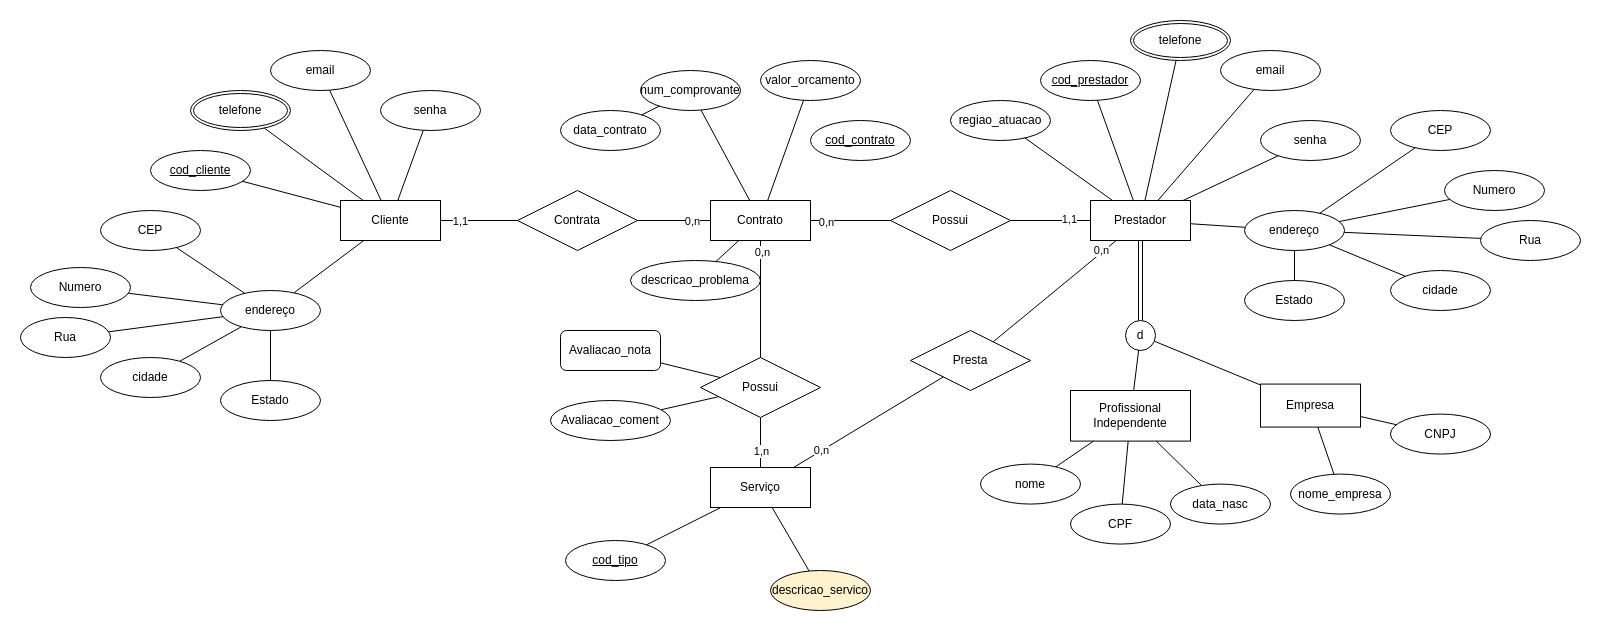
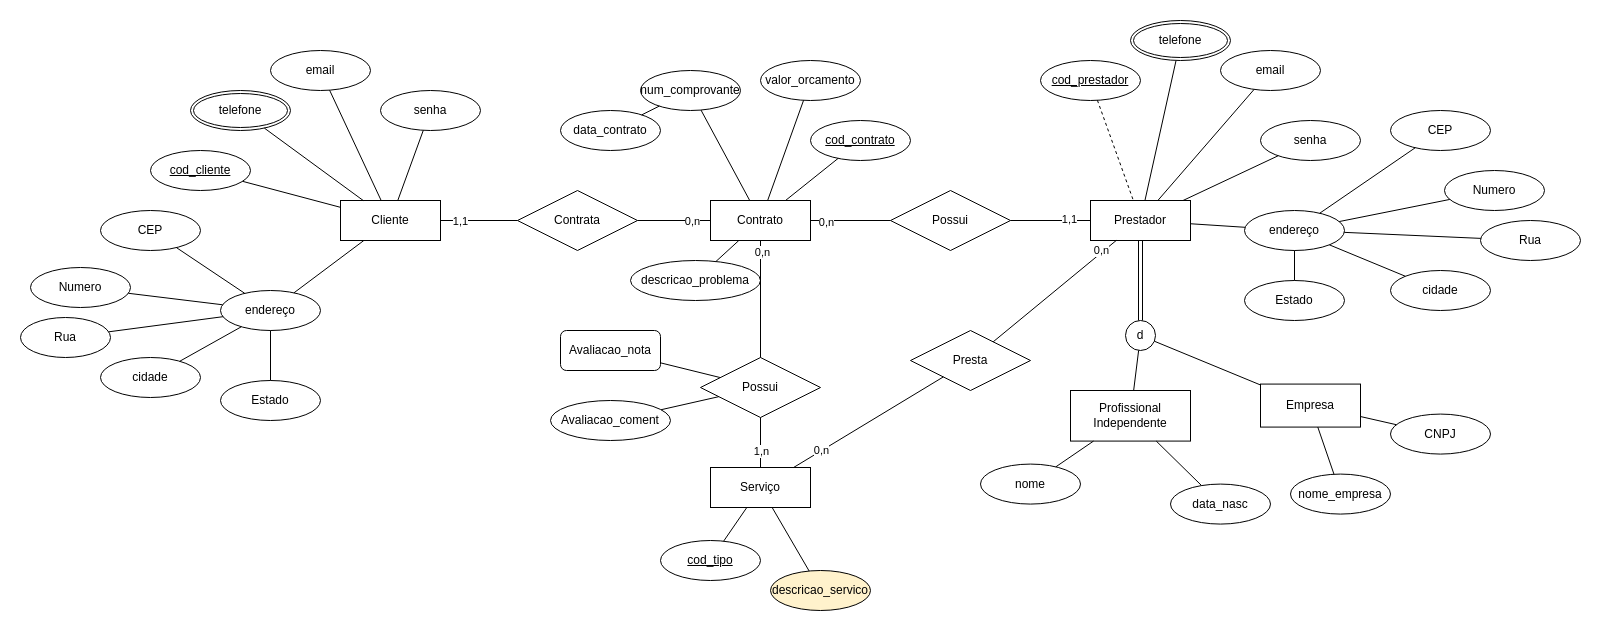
(1001, 121) -> none
(1115, 149) -> (1115, 149)
(1068, 169) -> none
none -> (812, 179)
(1125, 473) -> none
(1121, 524) -> none
(616, 561) -> (711, 561)
